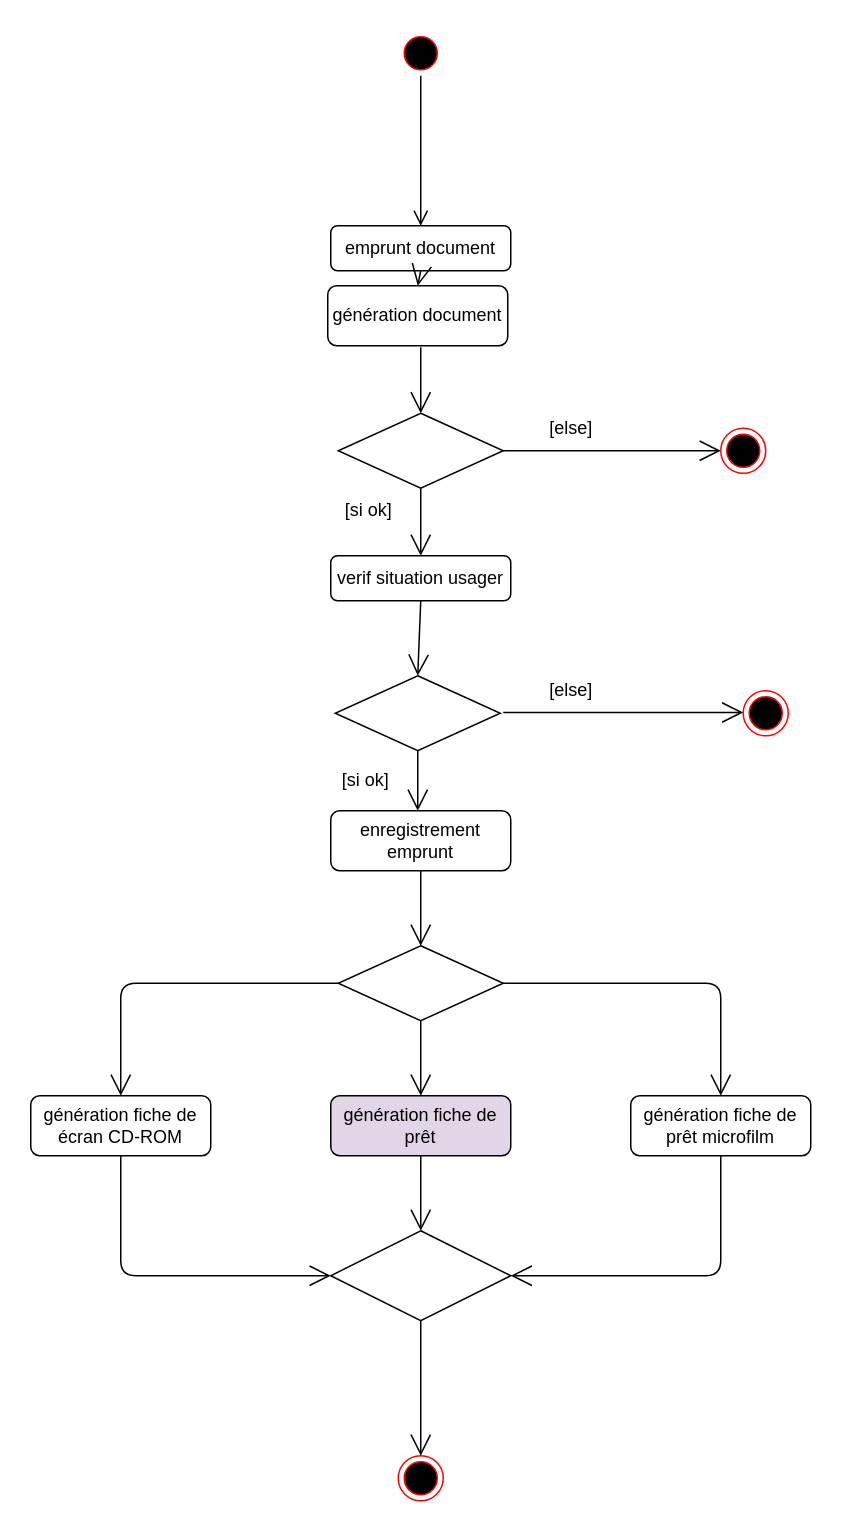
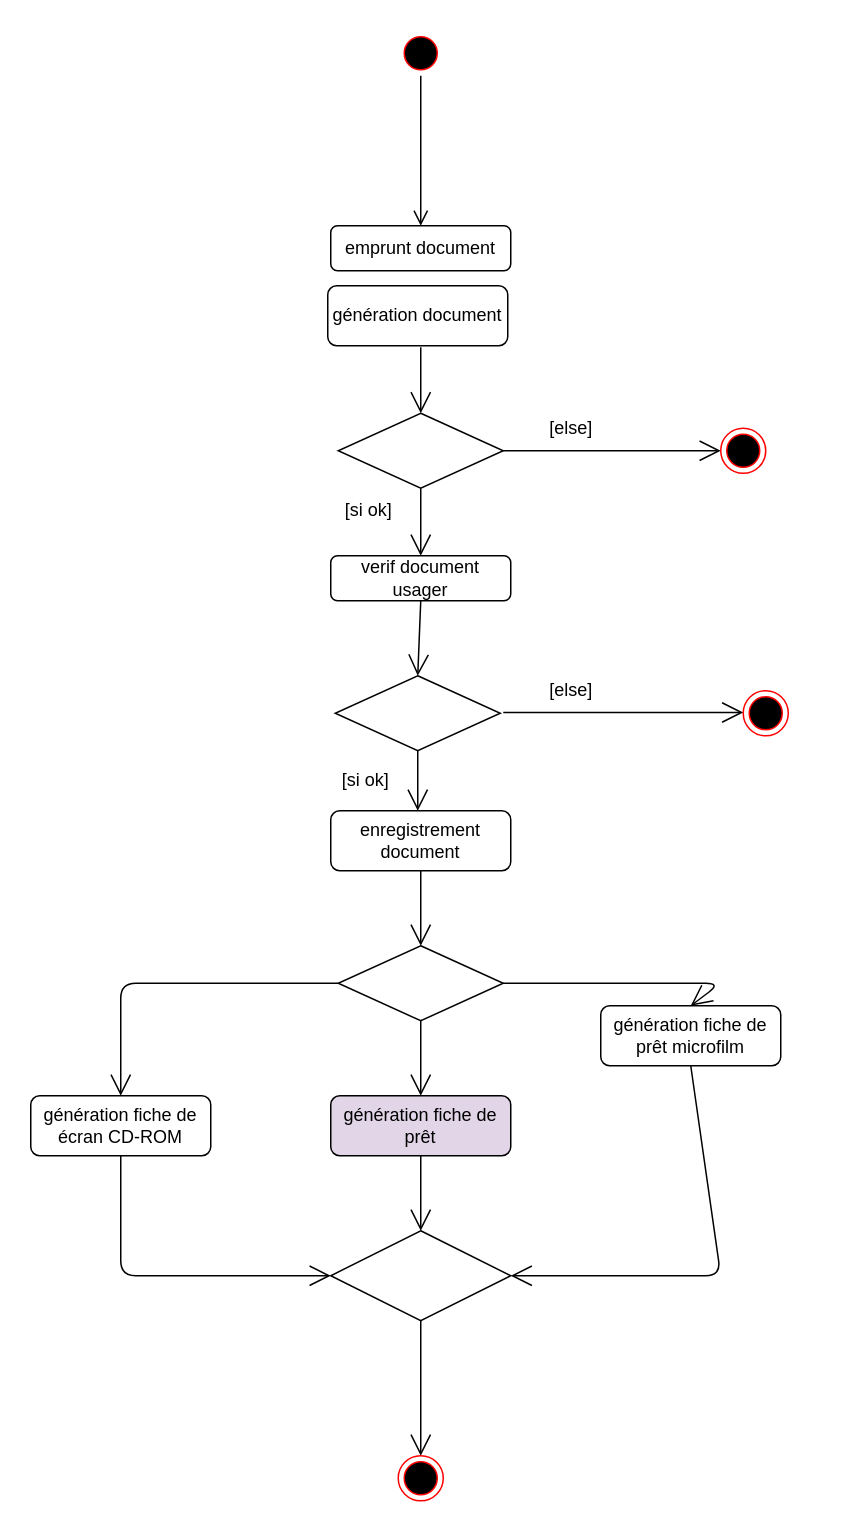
(420, 276) -> none
(421, 578) -> (421, 578)
(421, 841) -> (421, 841)
(721, 1126) -> (691, 1036)
